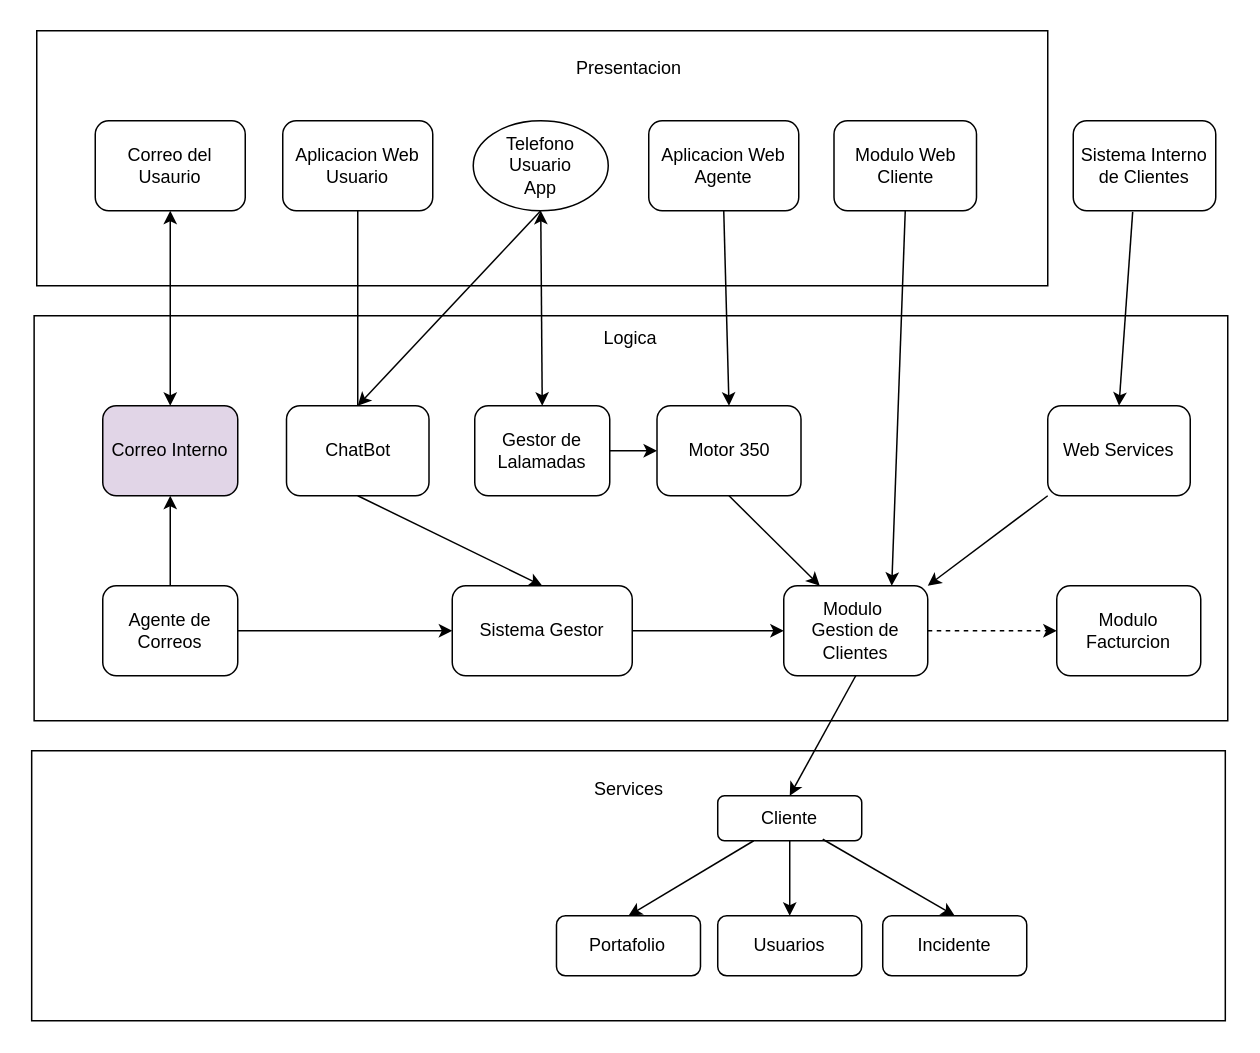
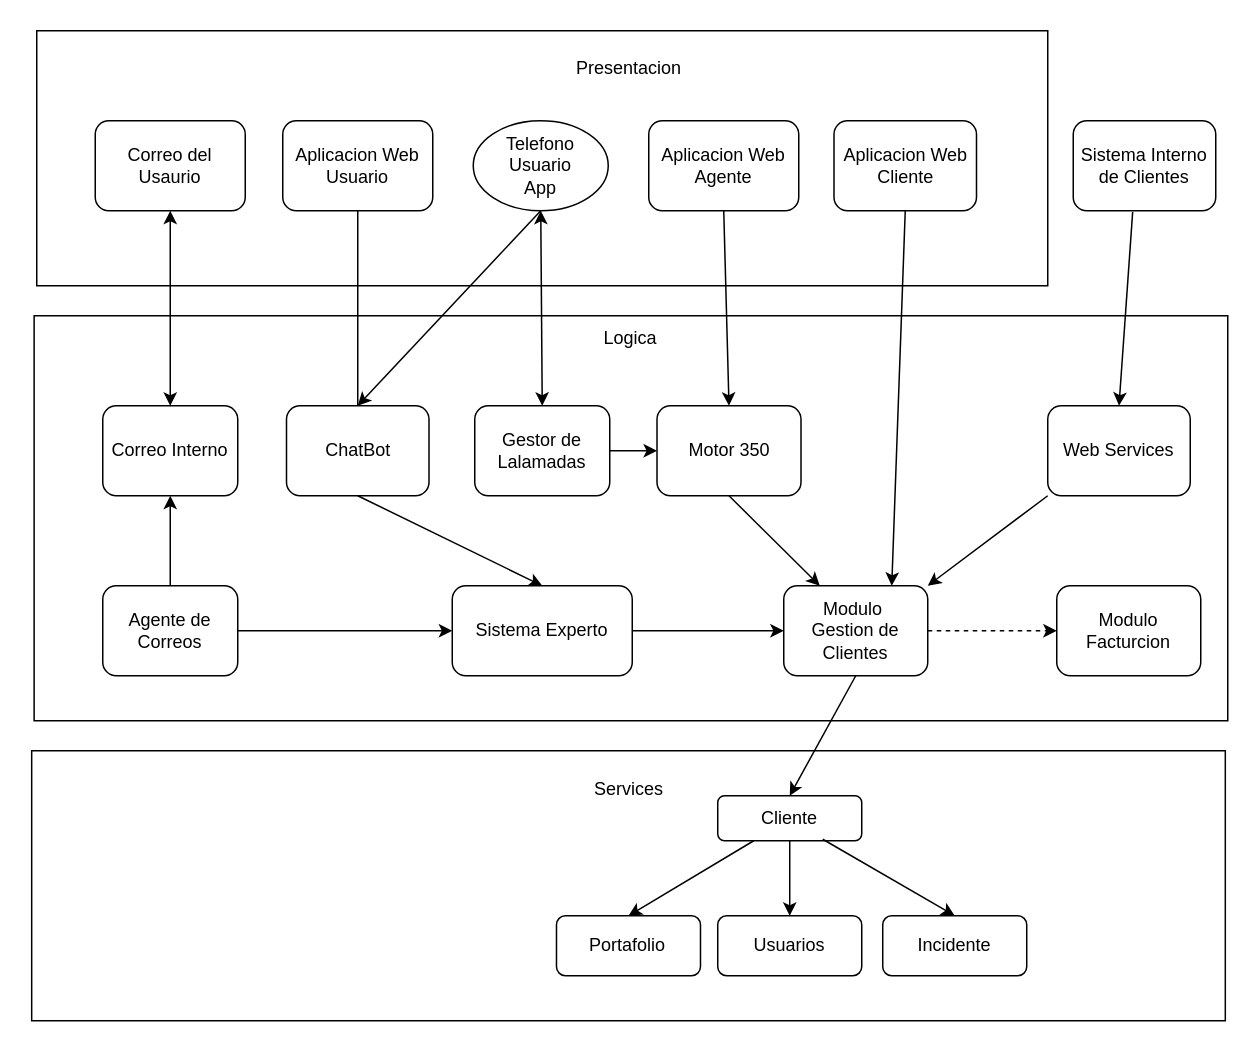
(906, 166) -> (906, 166)
(170, 451) -> (170, 451)
(542, 631) -> (542, 631)
